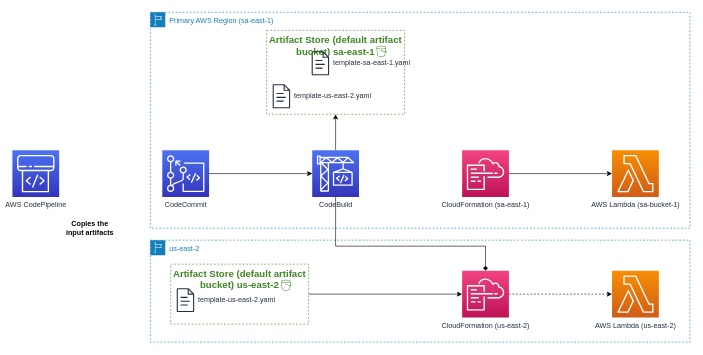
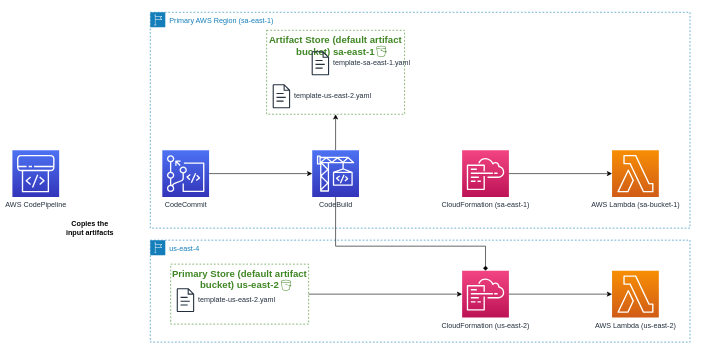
(188, 249) -> (188, 249)
(240, 280) -> (240, 280)
(558, 294) -> (558, 294)
